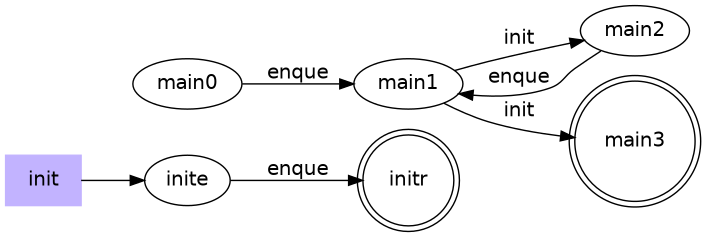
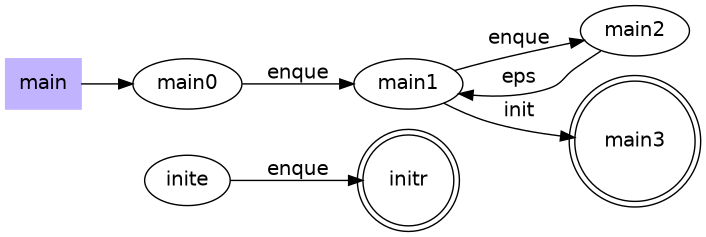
(519, 38) -> (519, 38)
(519, 78) -> (519, 78)
none -> (43, 84)
(43, 180) -> none
